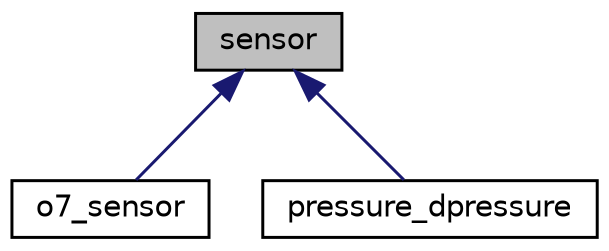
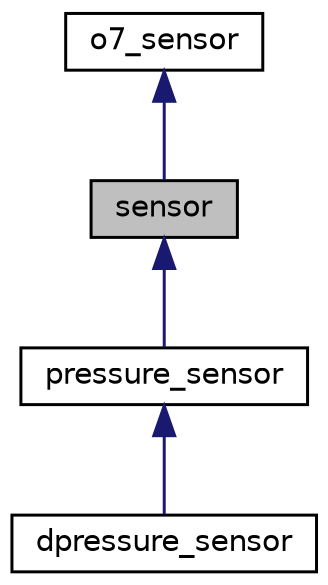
(179, 137) -> (164, 141)
(430, 209) -> (164, 376)
none -> (164, 543)
